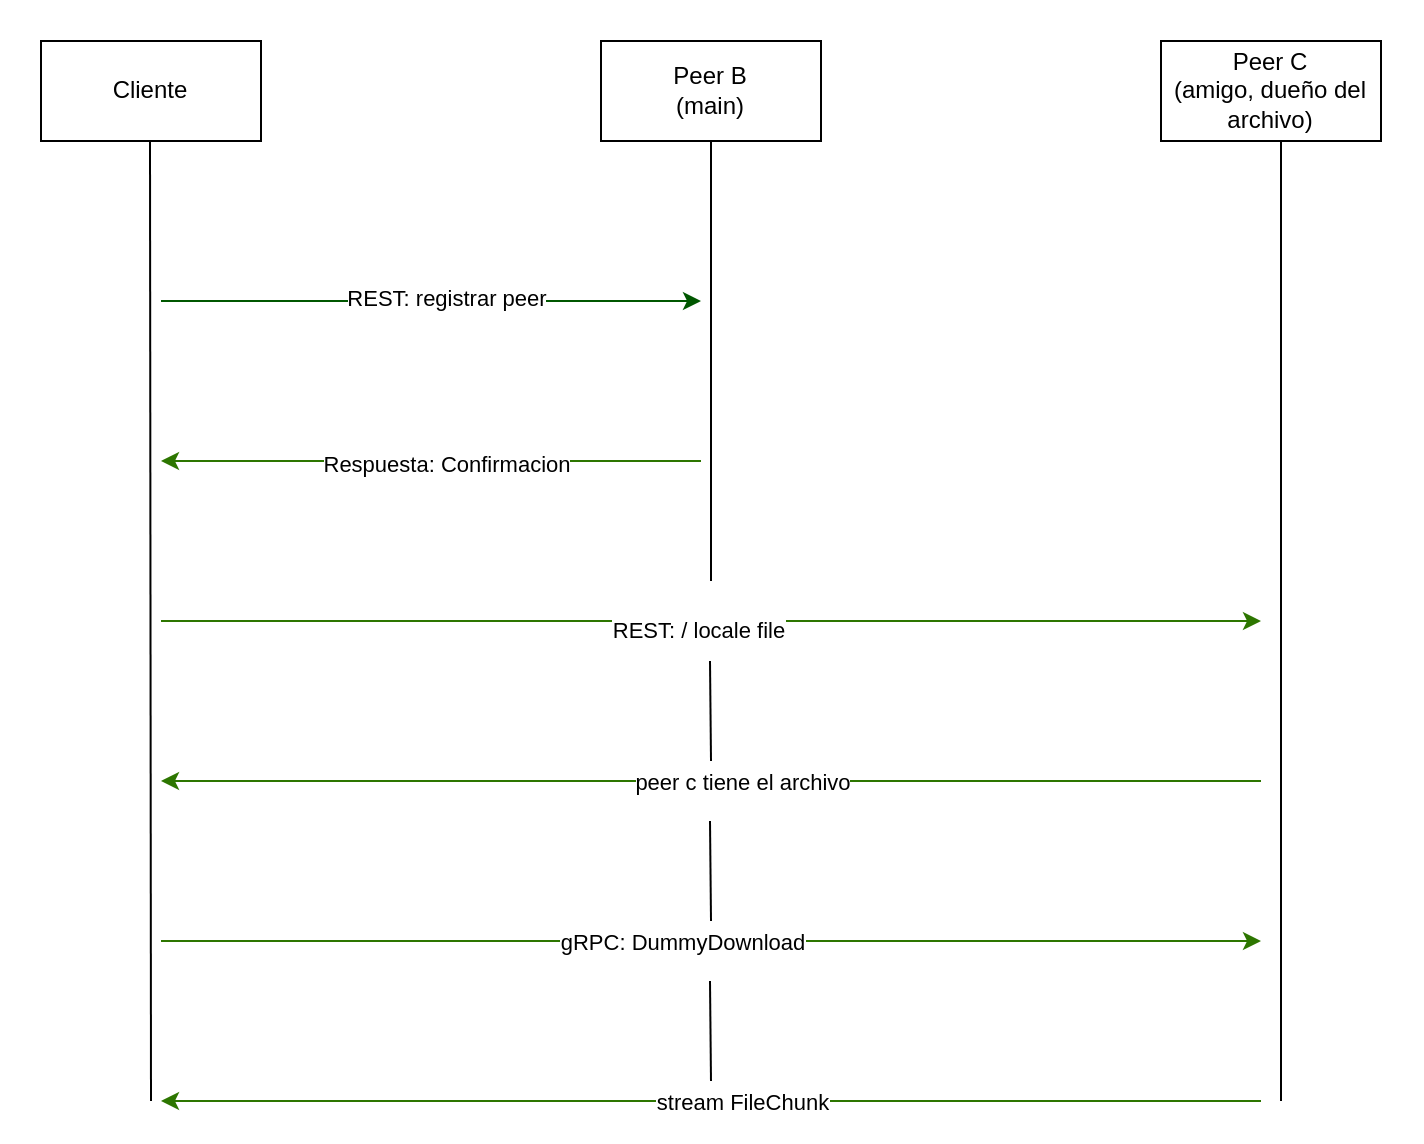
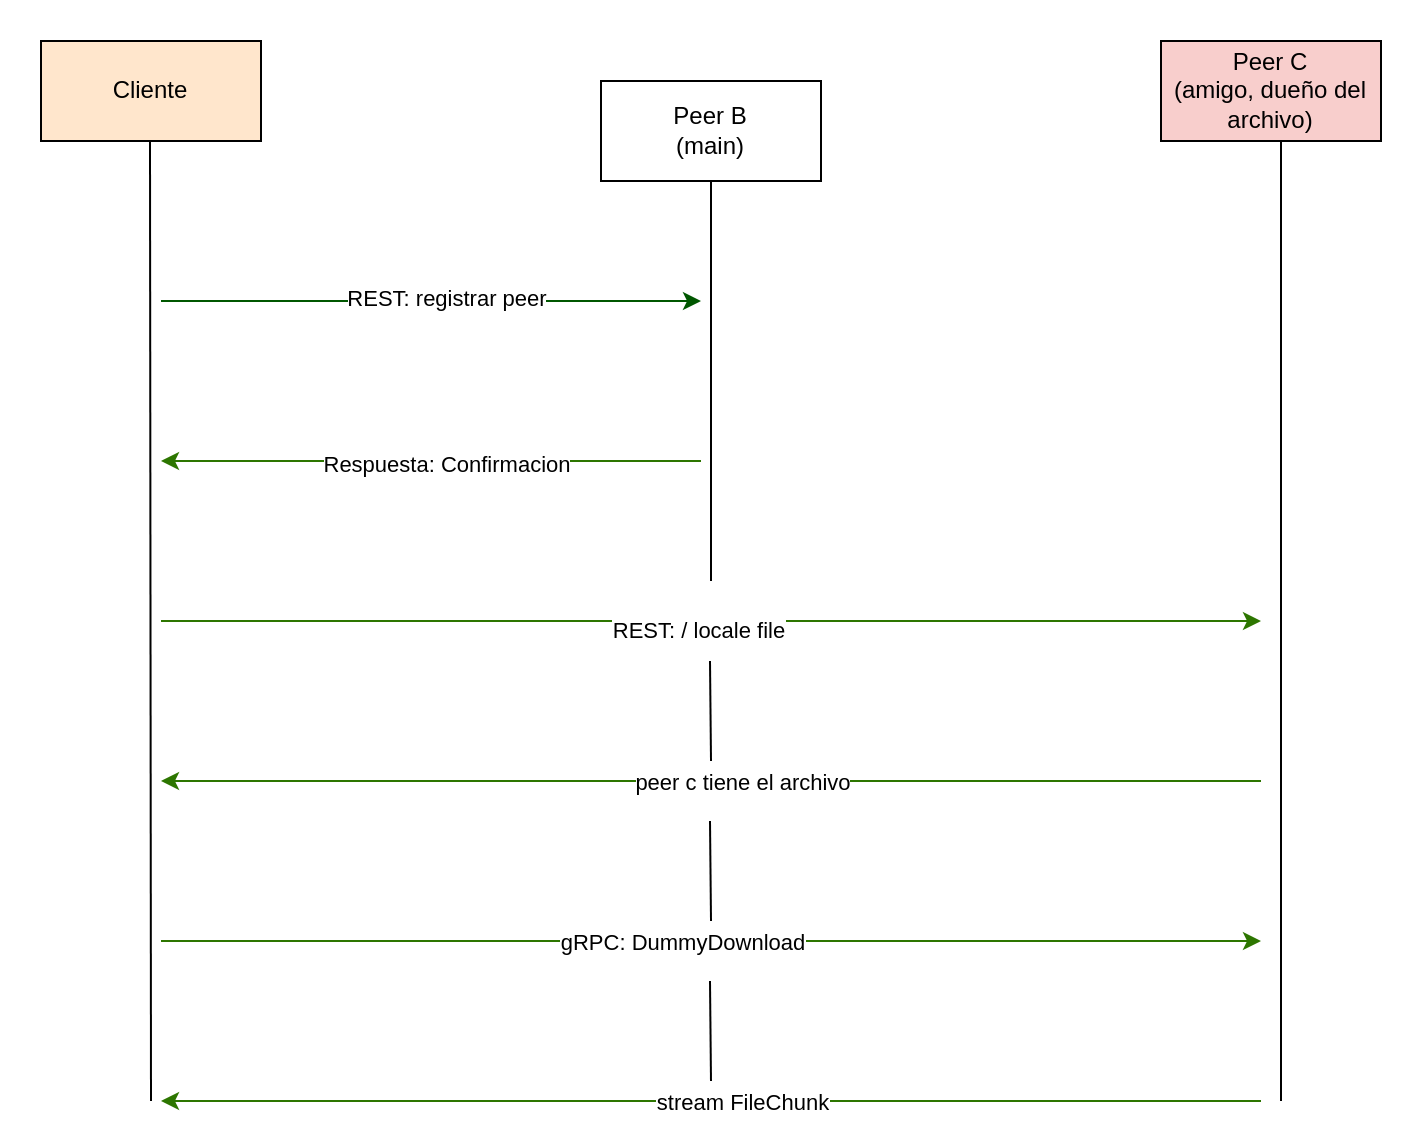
(151, 91) -> (151, 91)
(711, 91) -> (711, 131)
(1271, 91) -> (1271, 91)
